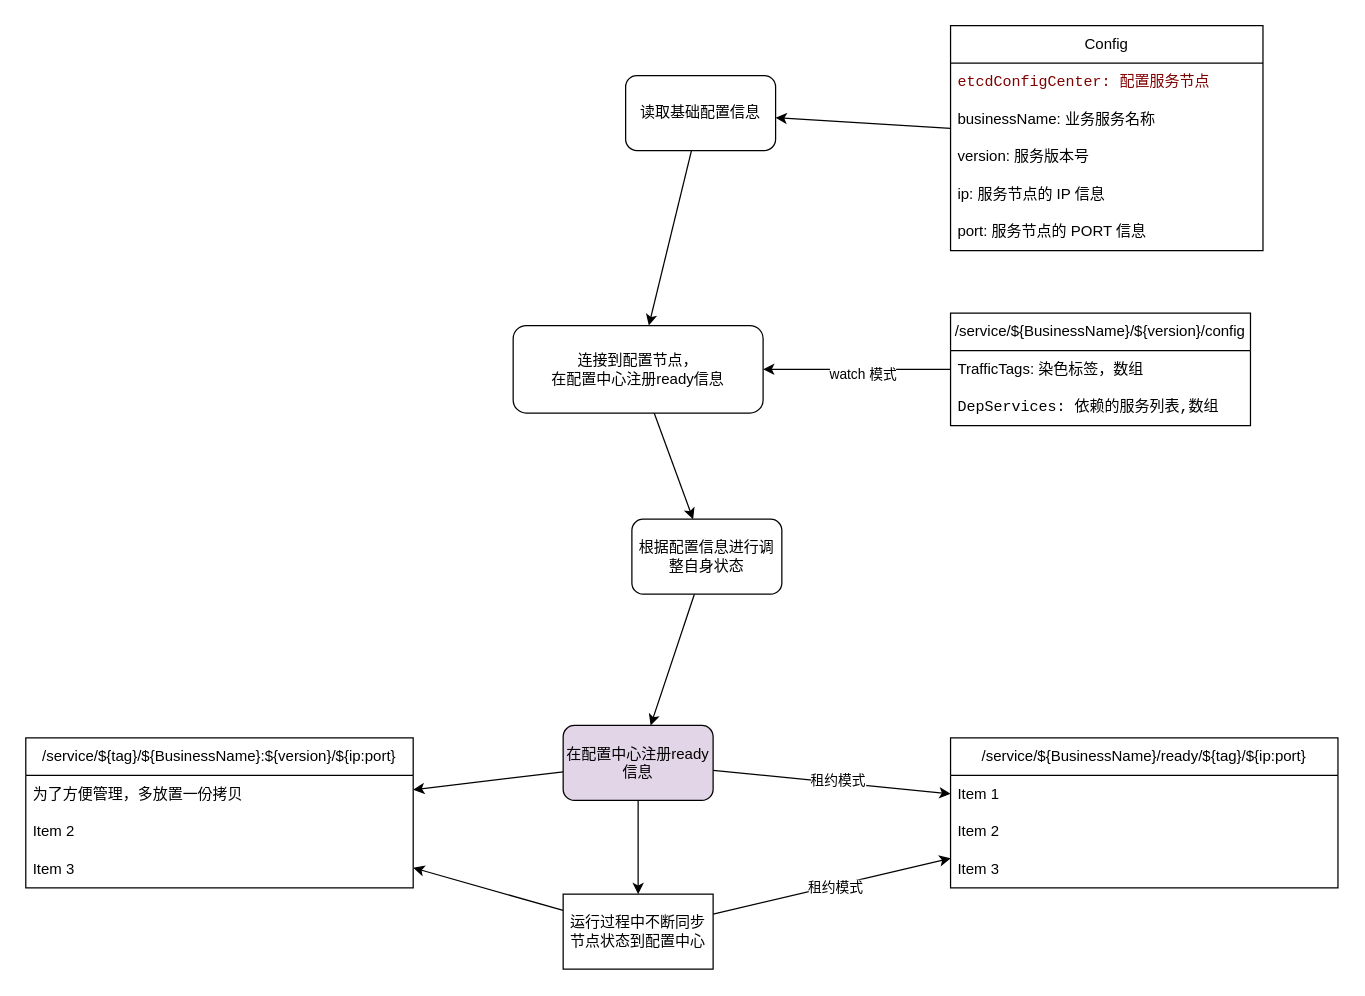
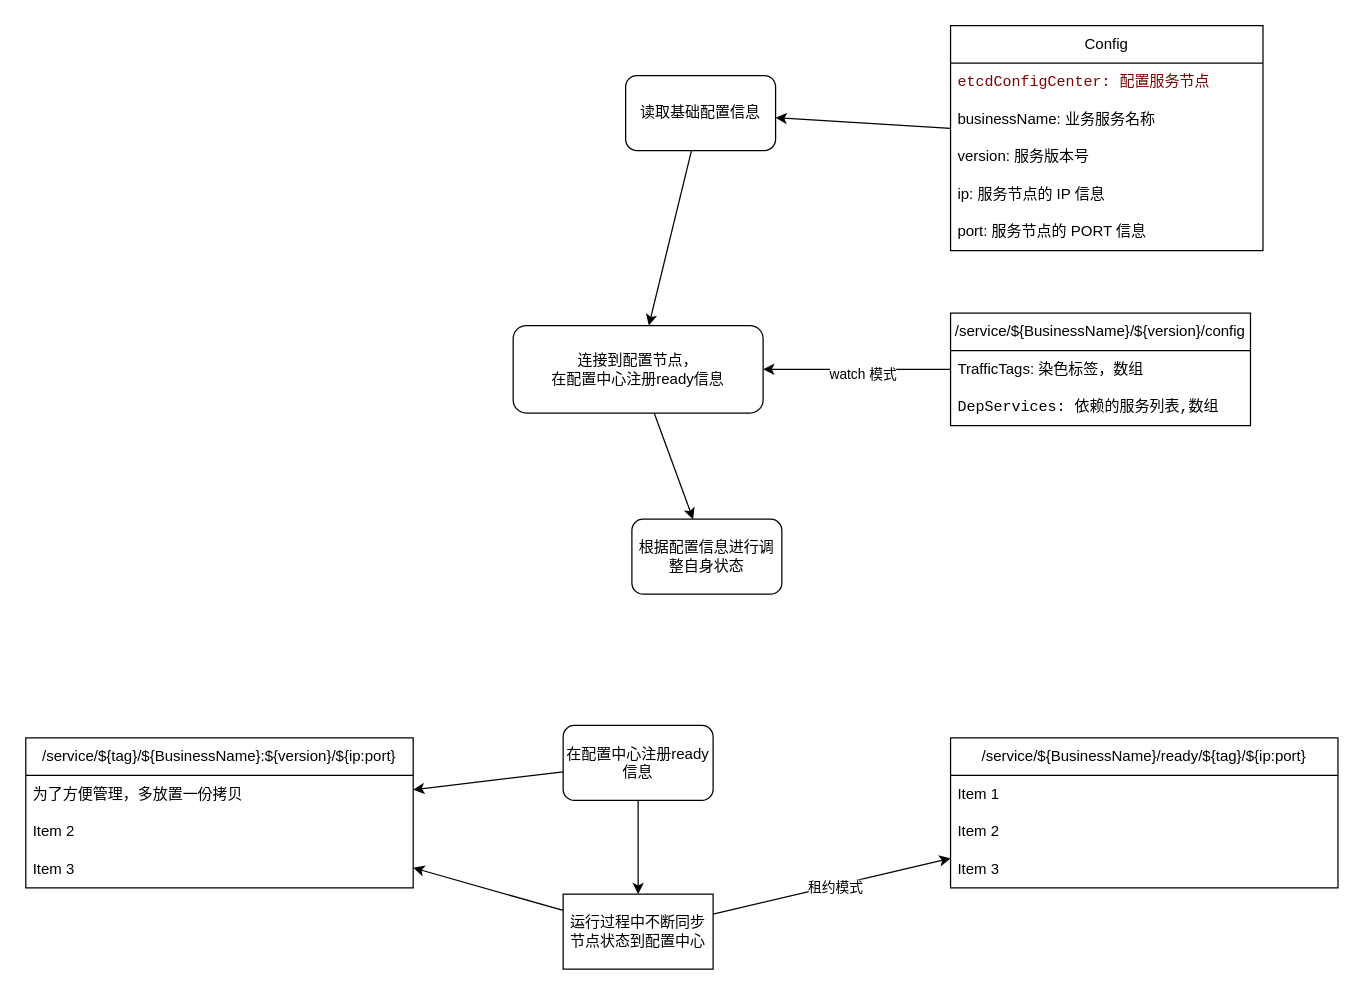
(674, 656) -> none
(638, 763) -> (638, 763)
(828, 782) -> none
